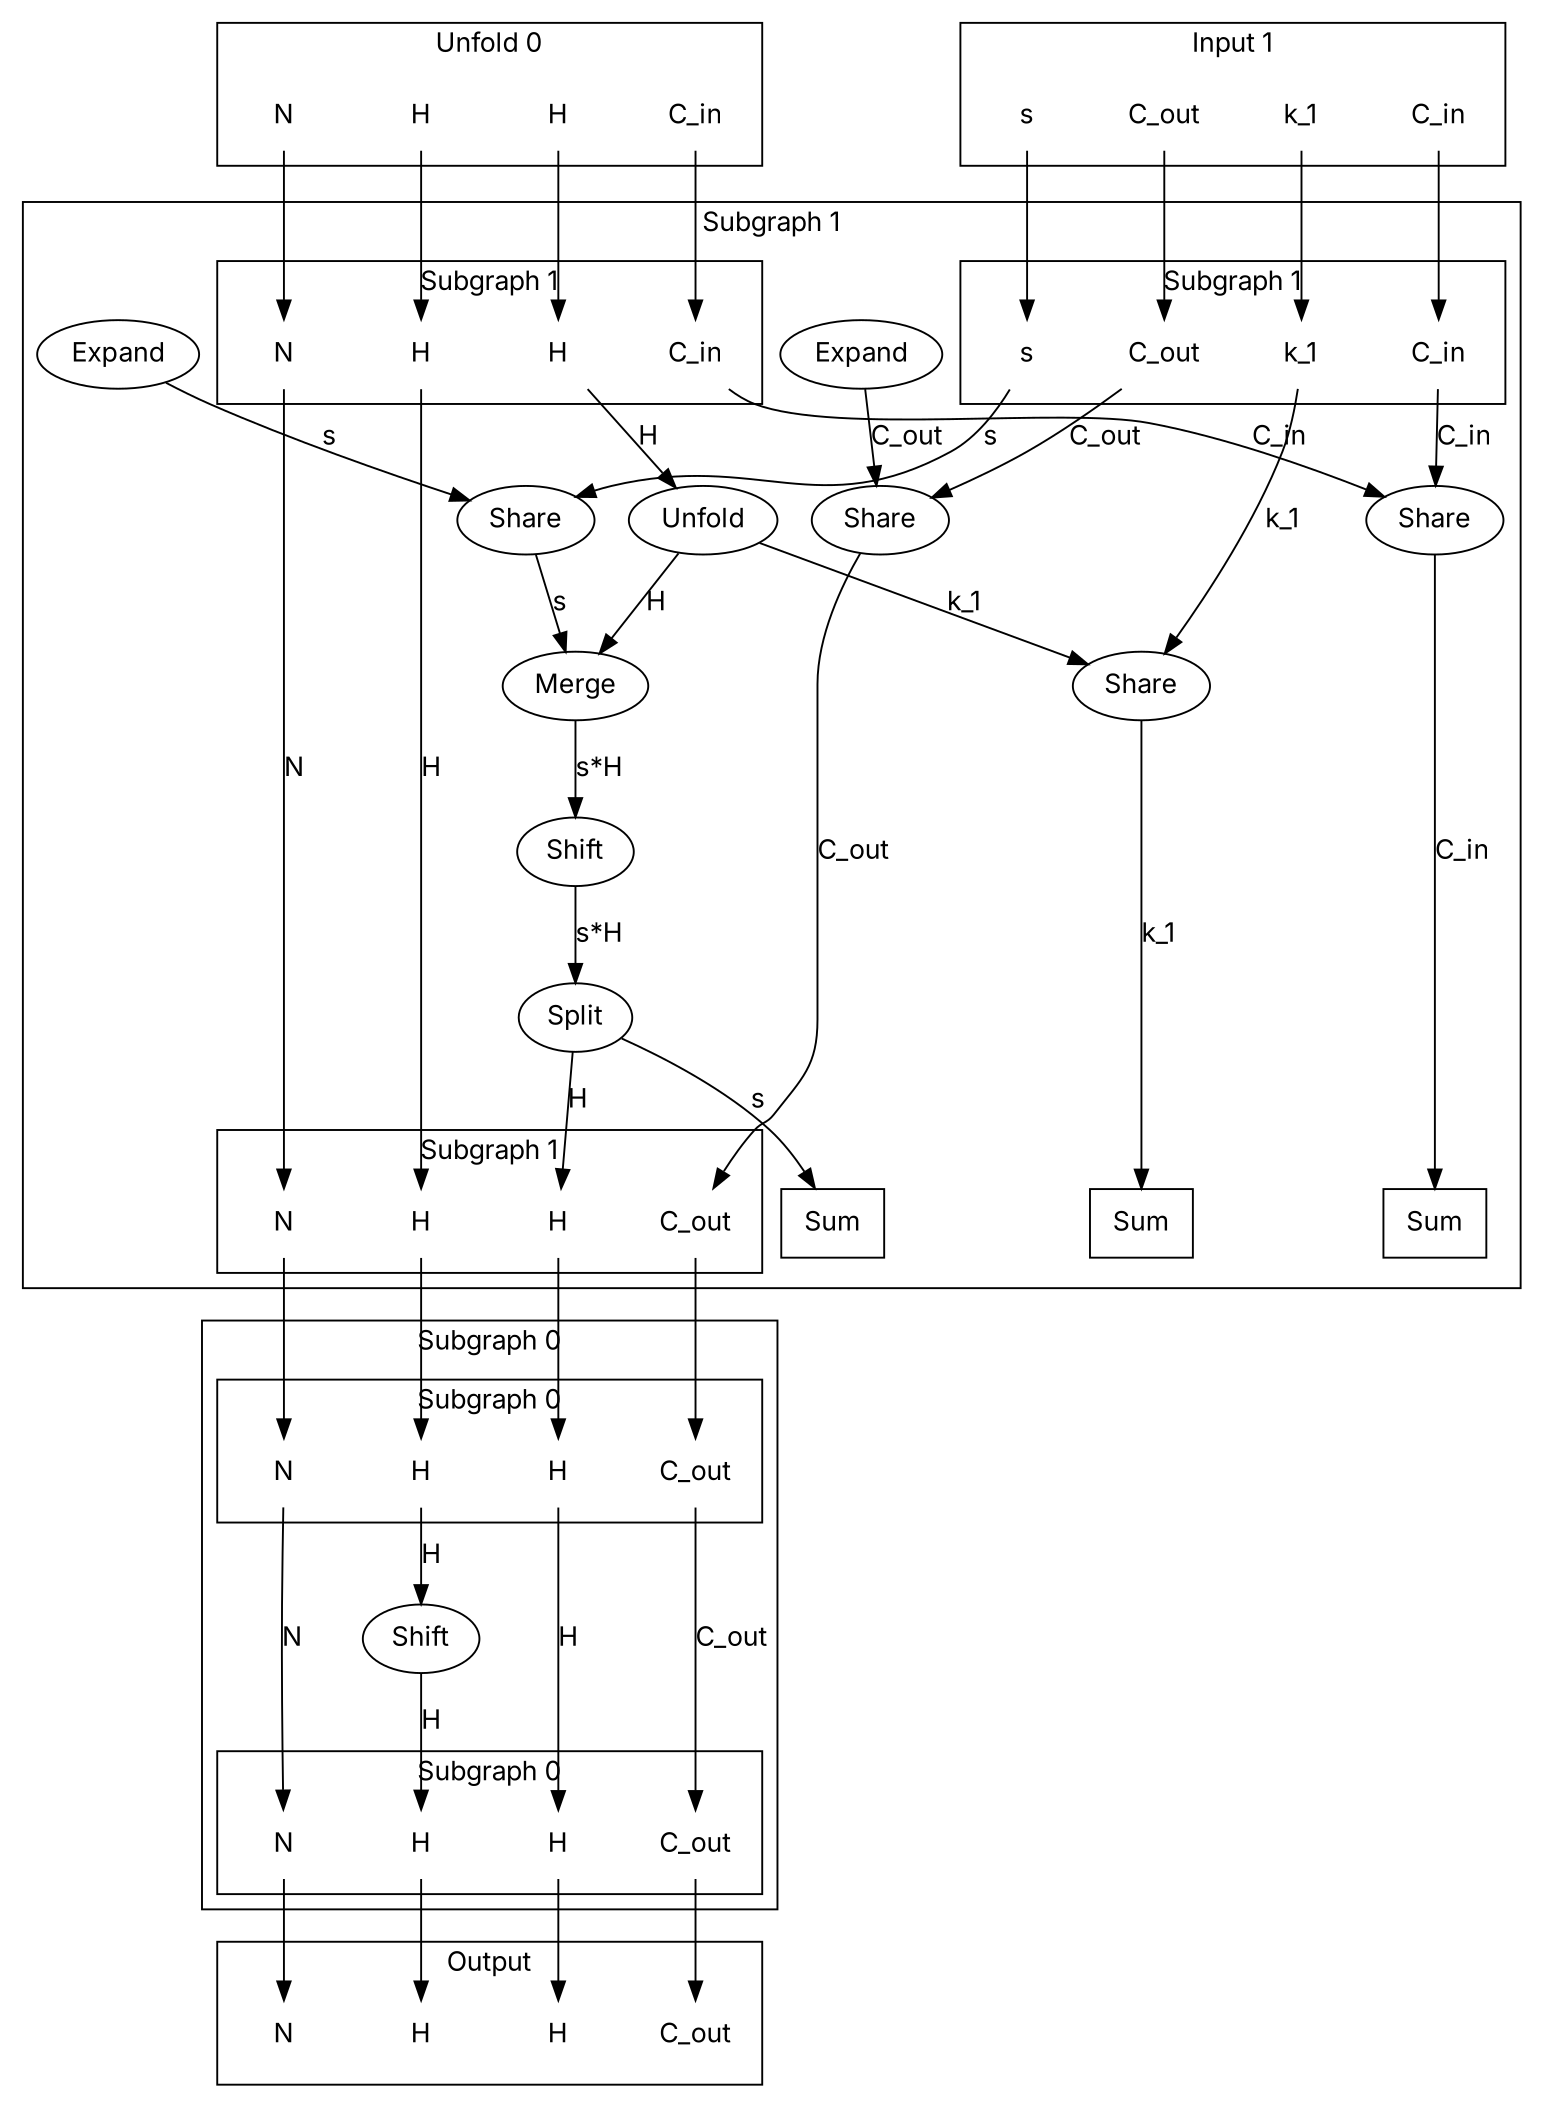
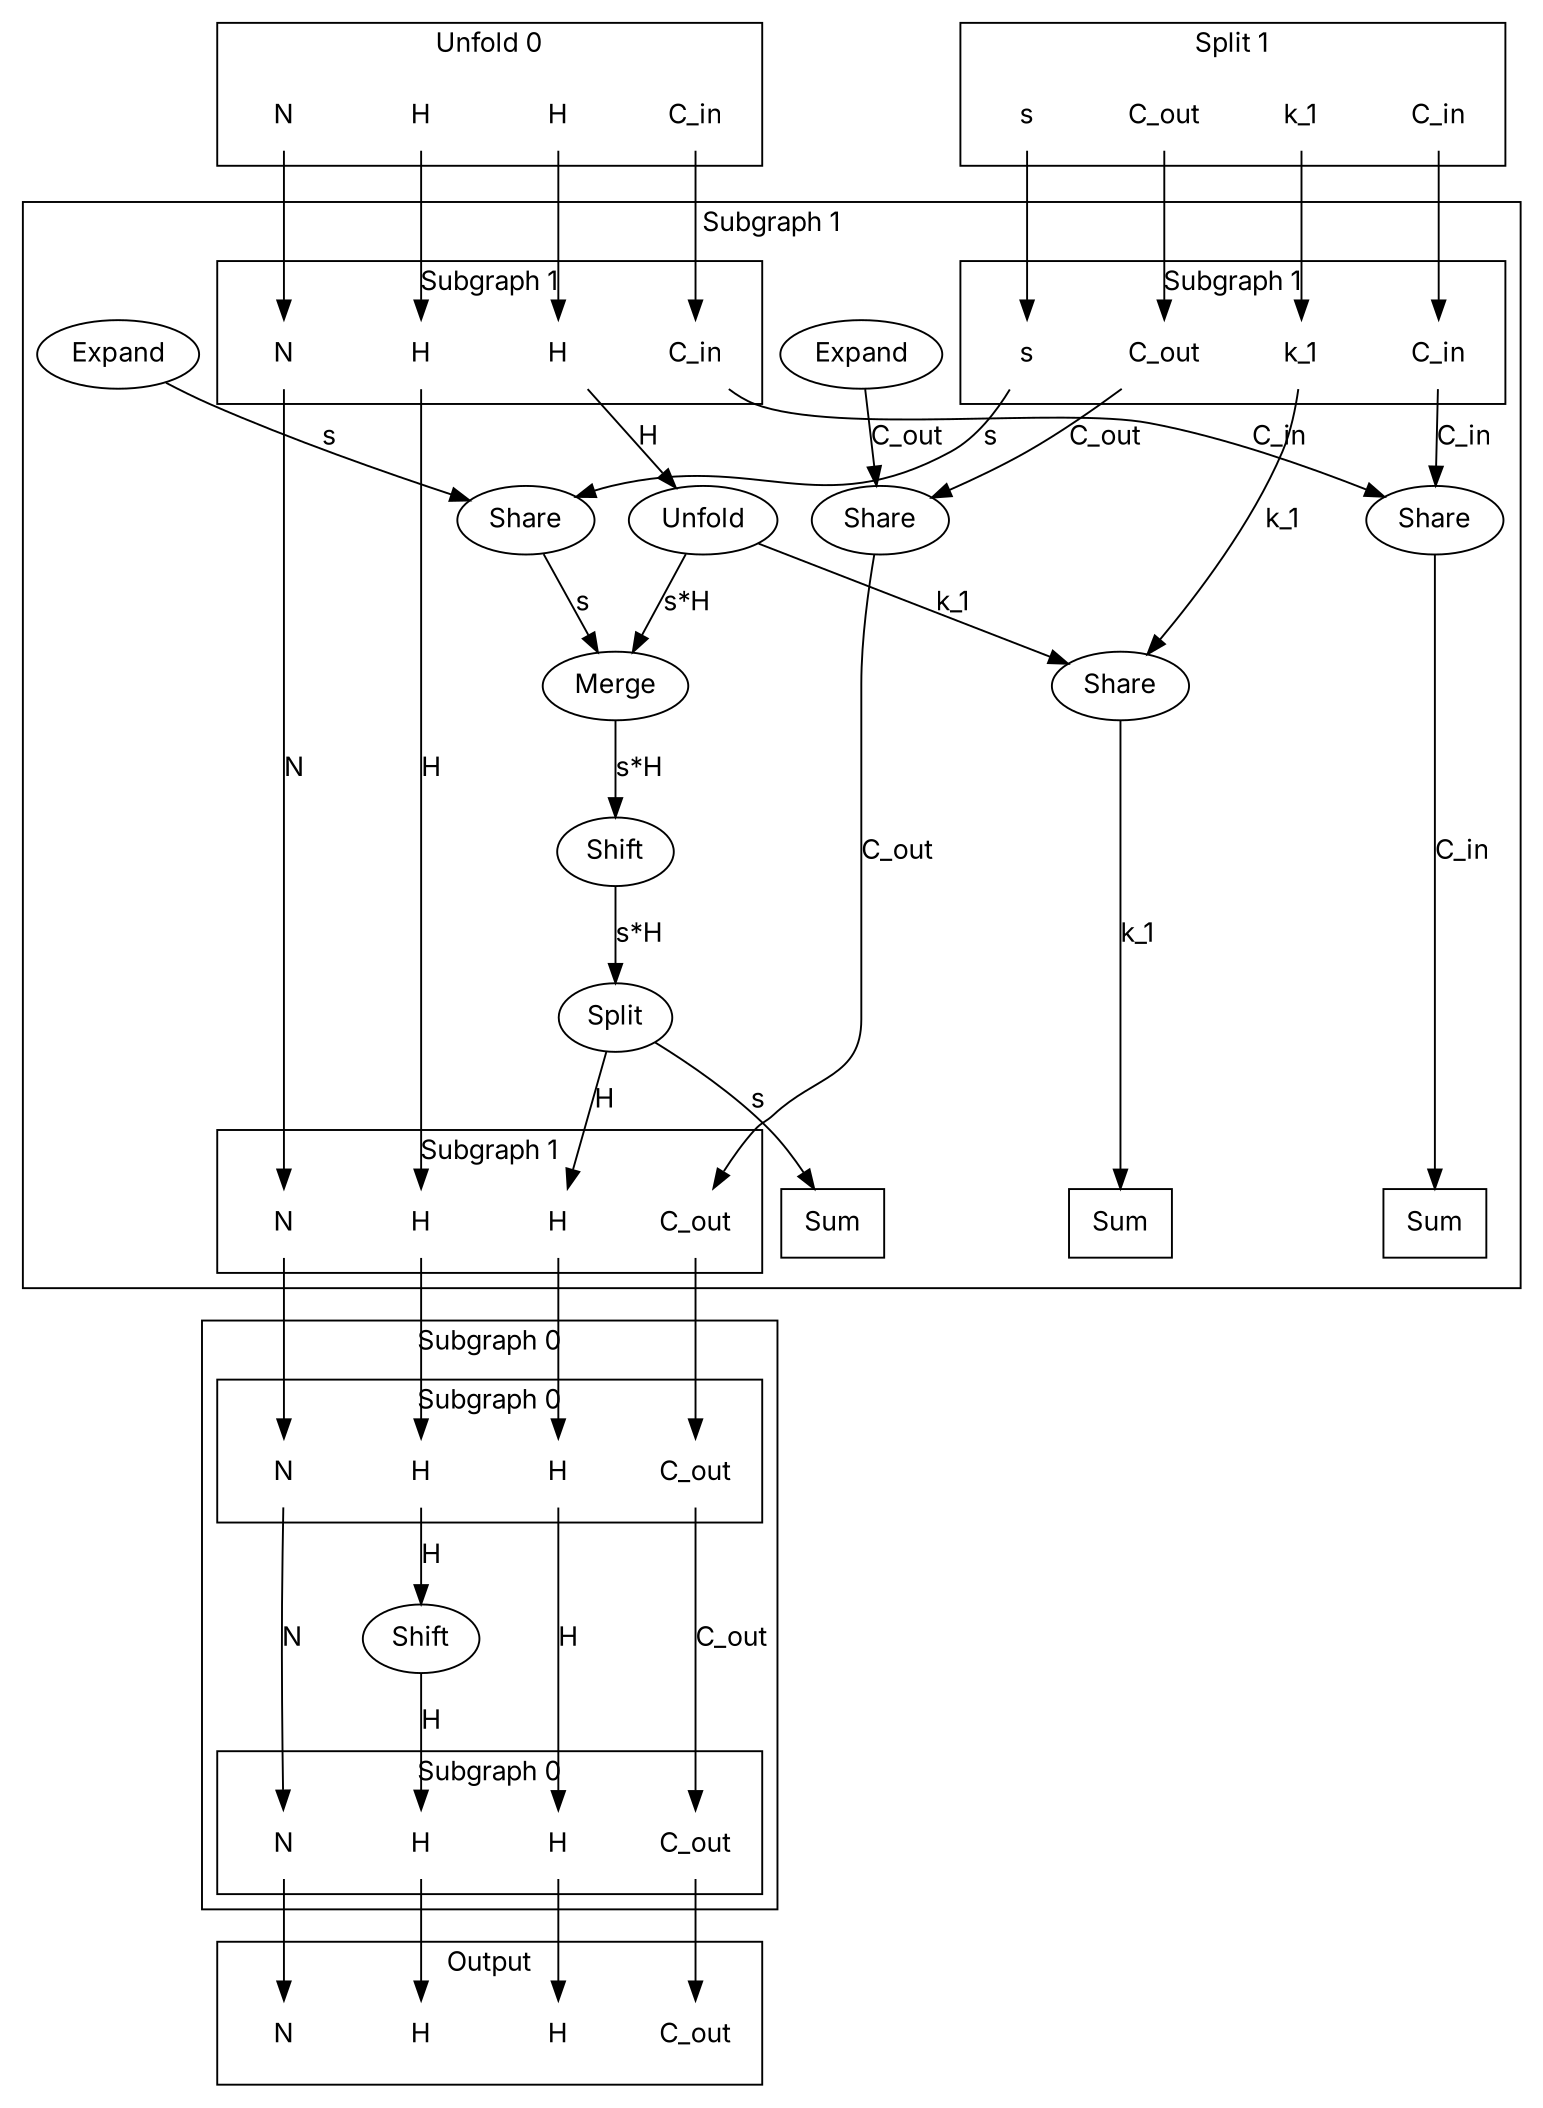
(1233, 45) -> (1233, 45)
(656, 603) -> (687, 603)
